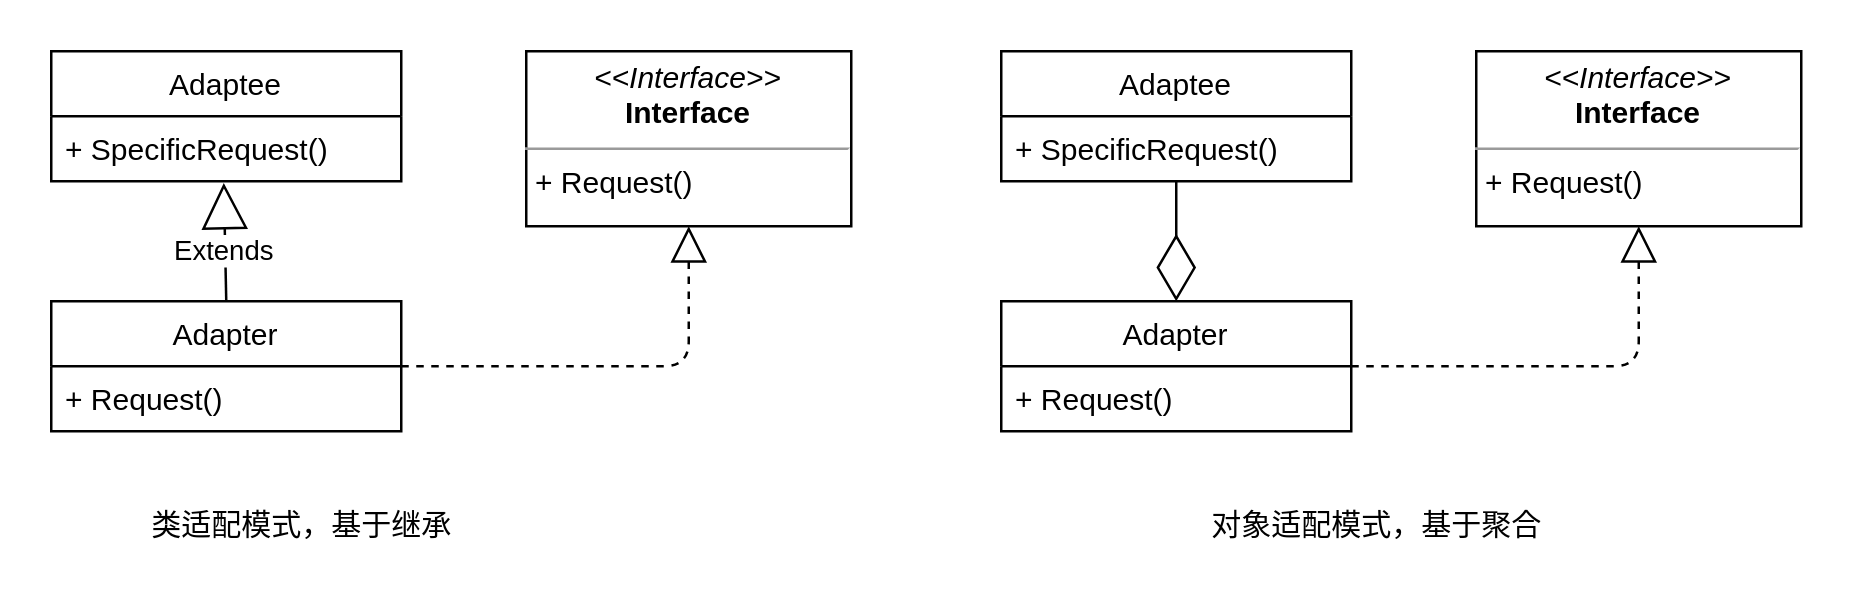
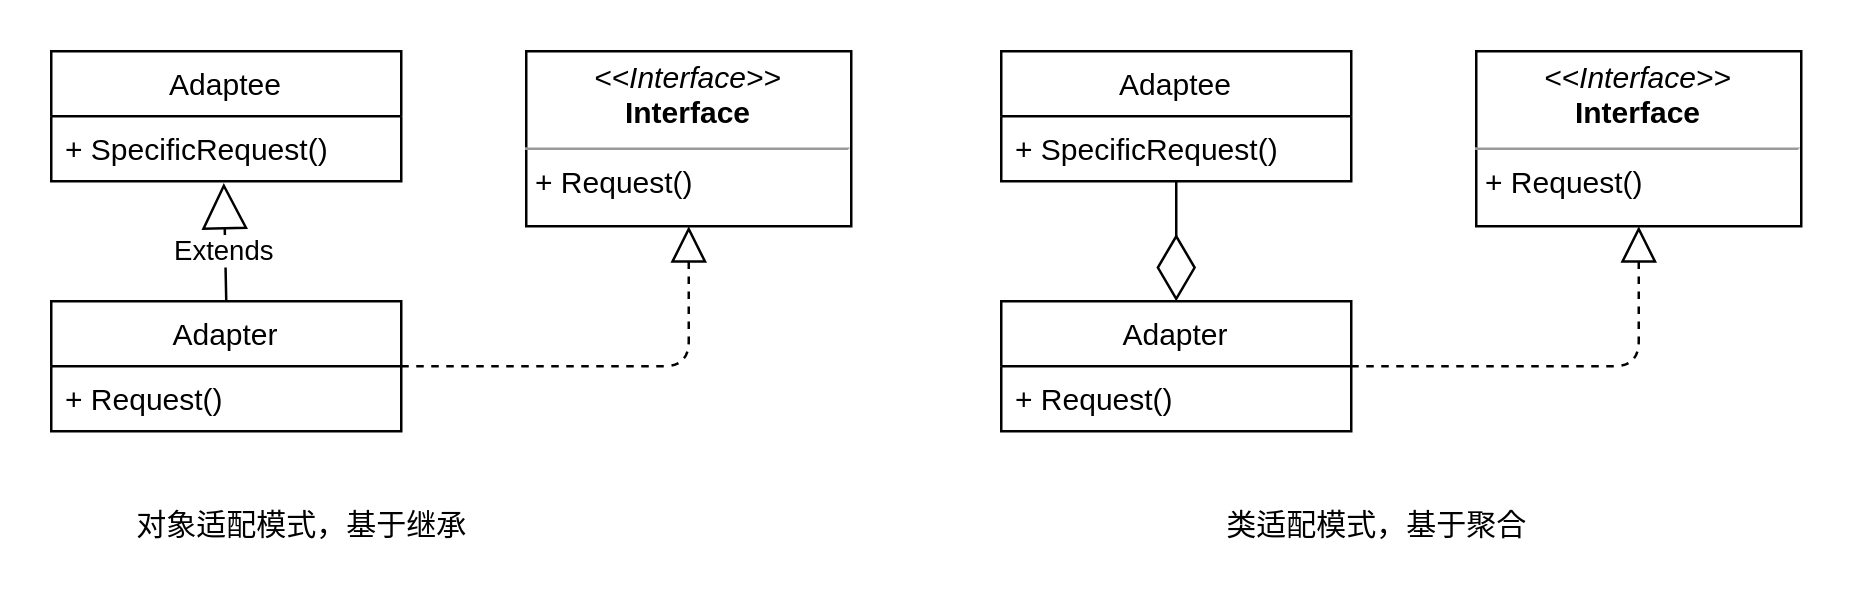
(303, 526) -> (303, 526)
(1378, 526) -> (1378, 526)
